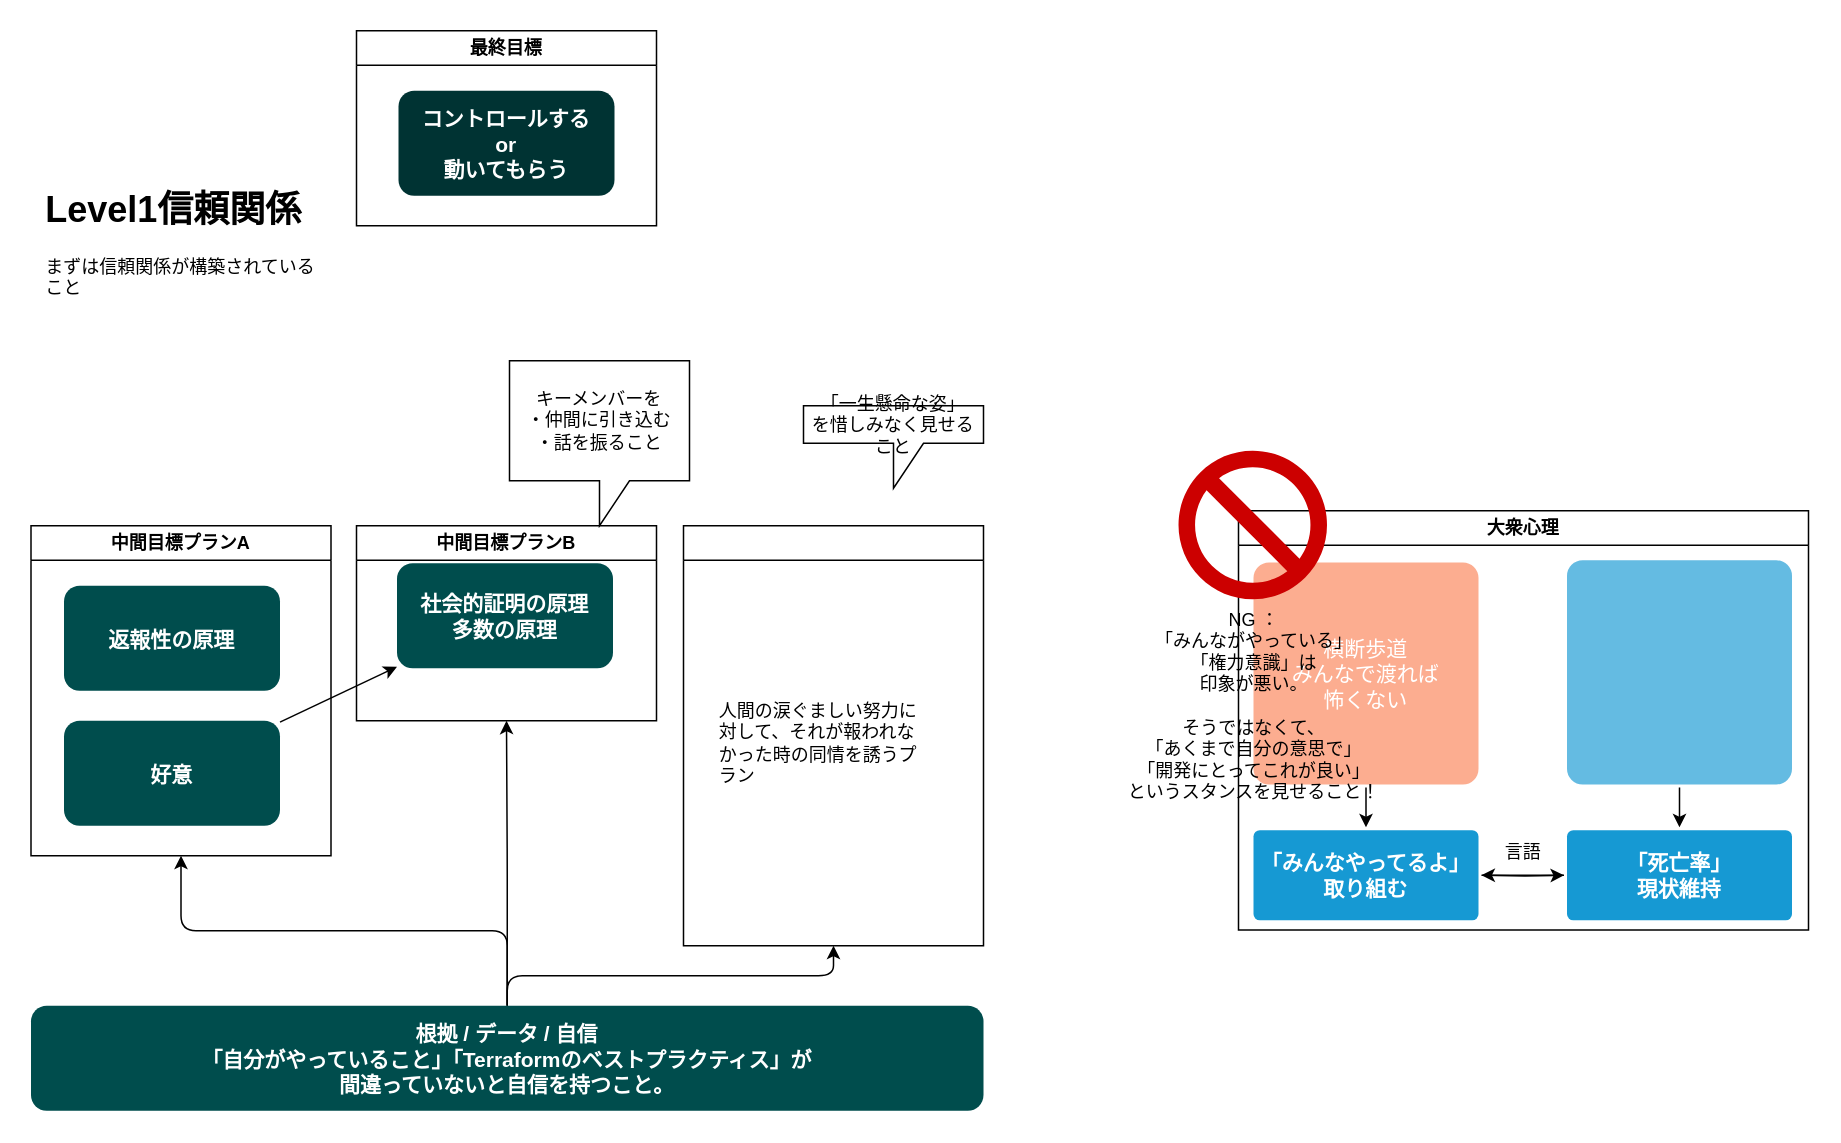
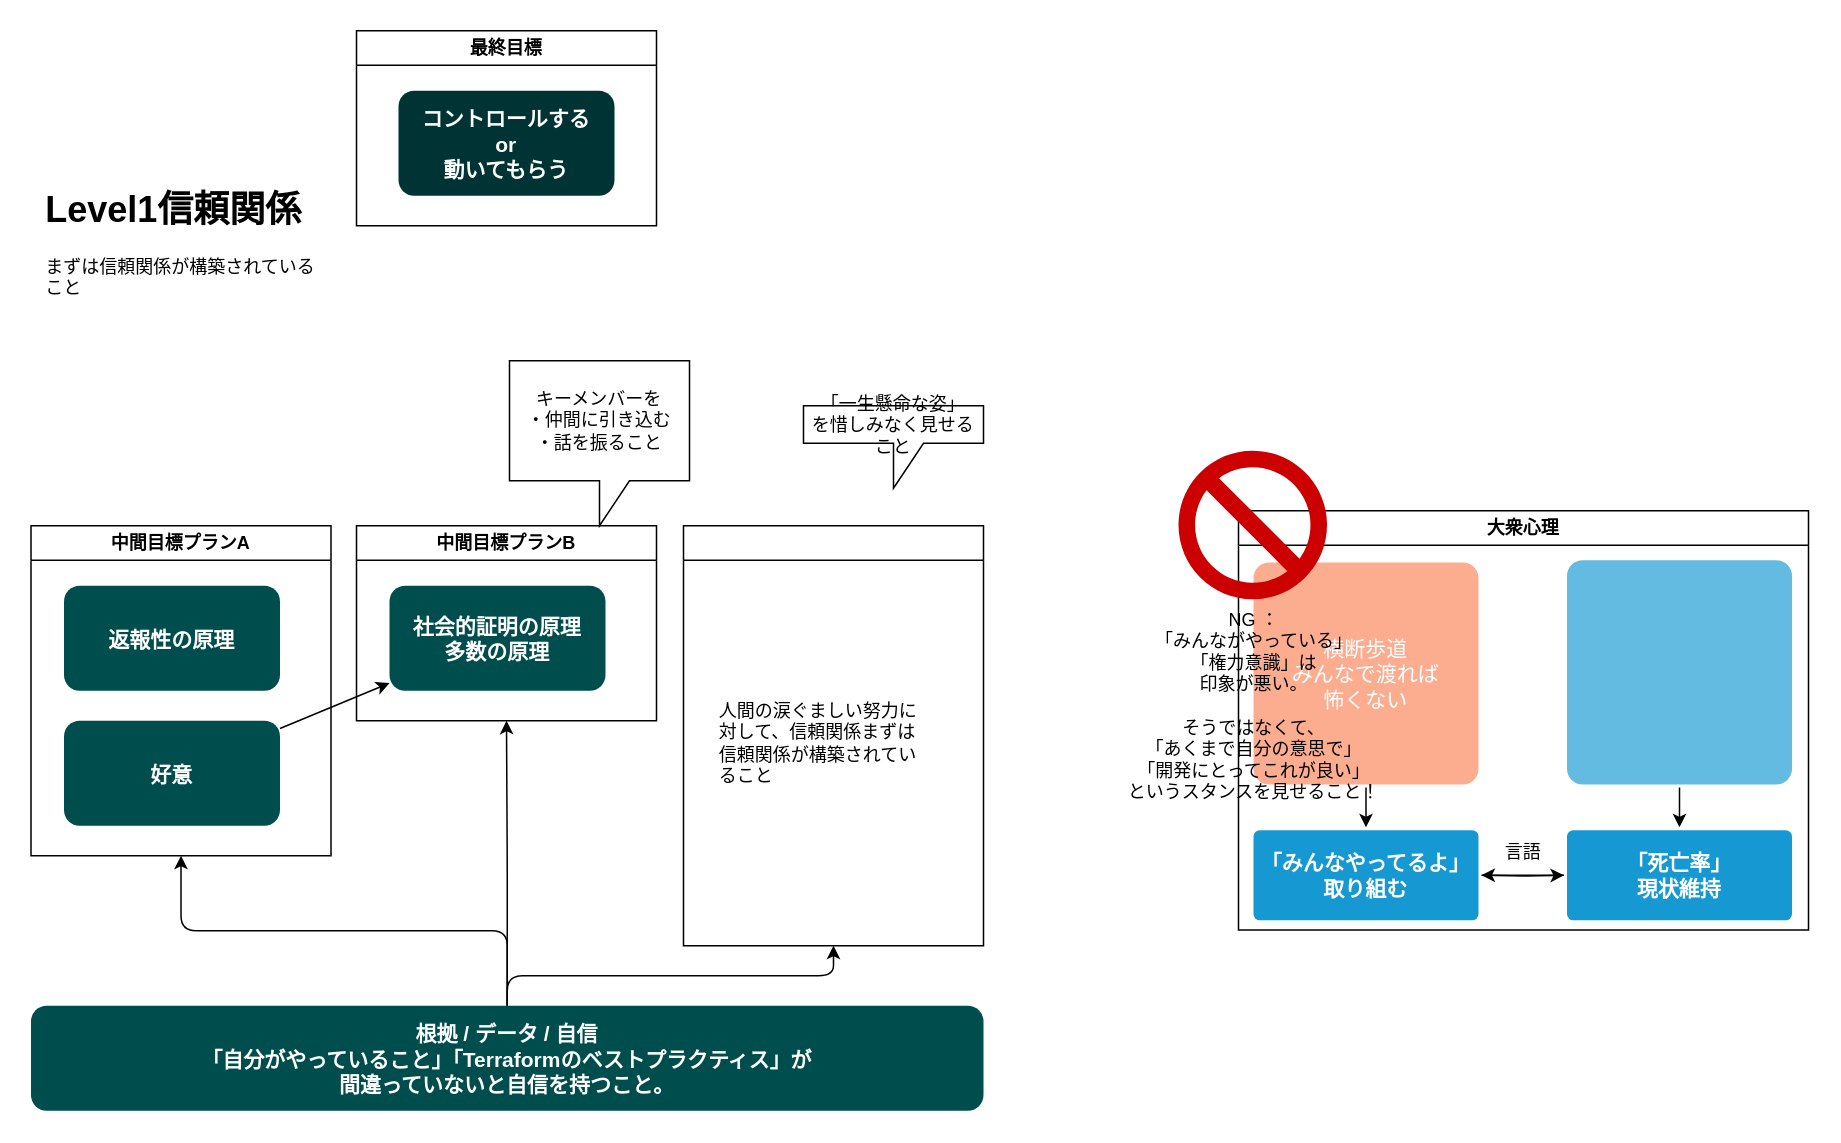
(505, 616) -> (497, 638)
(821, 743) -> (821, 743)
